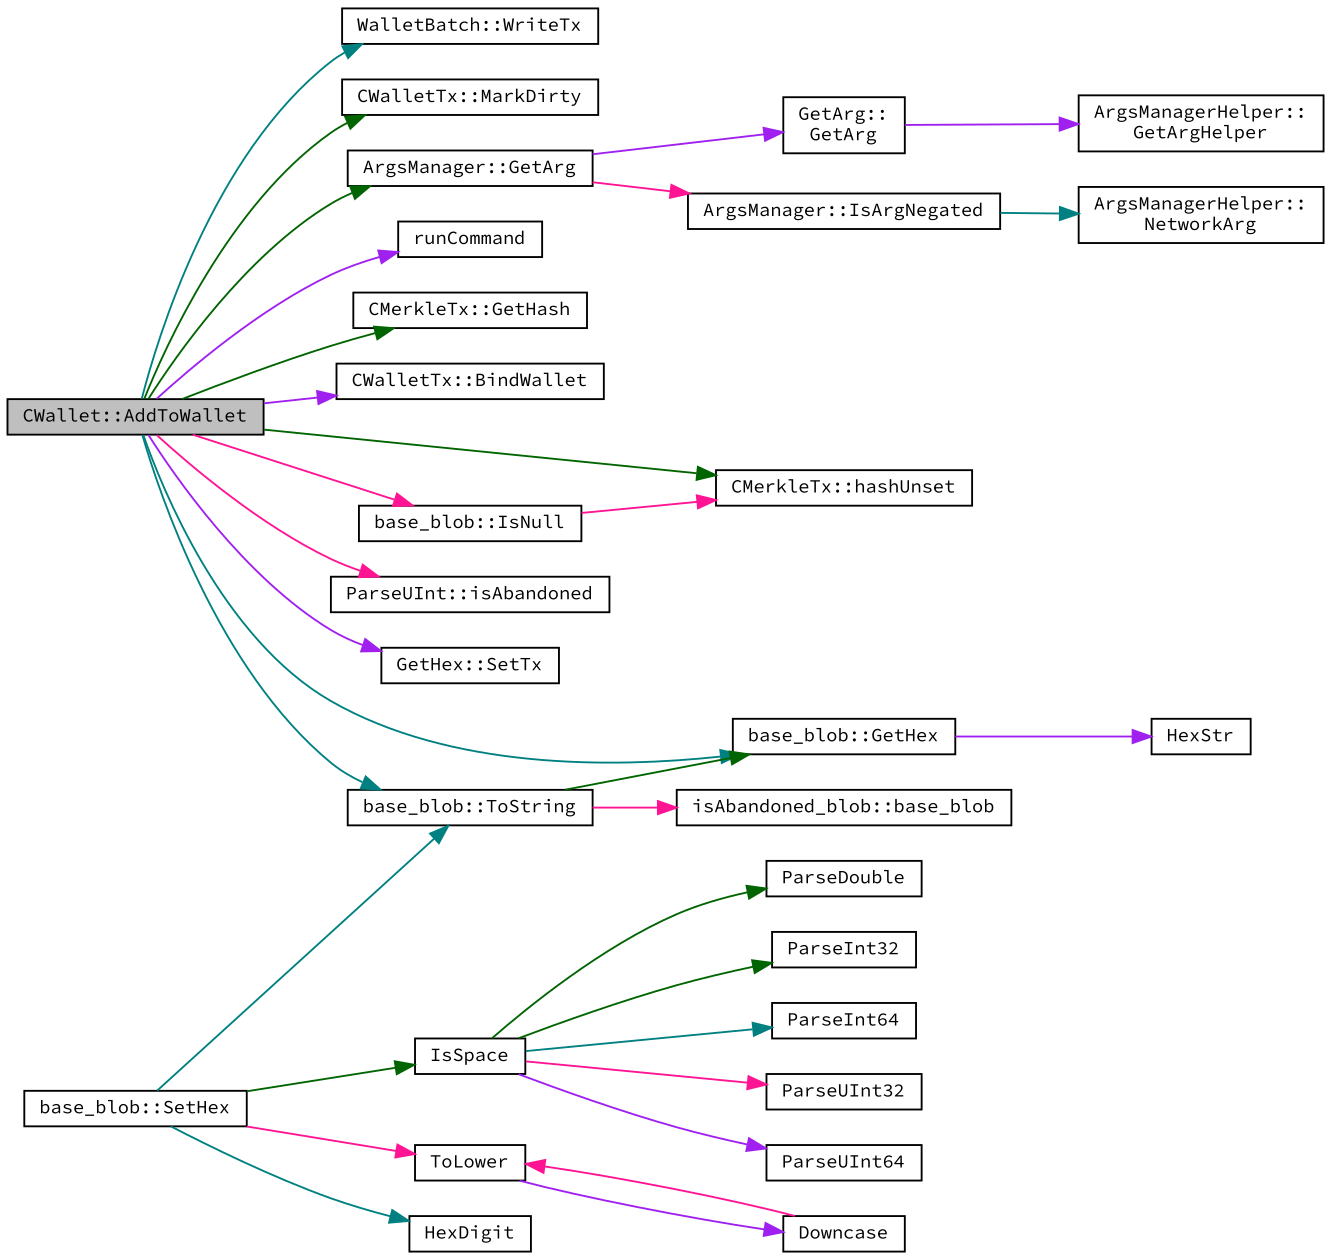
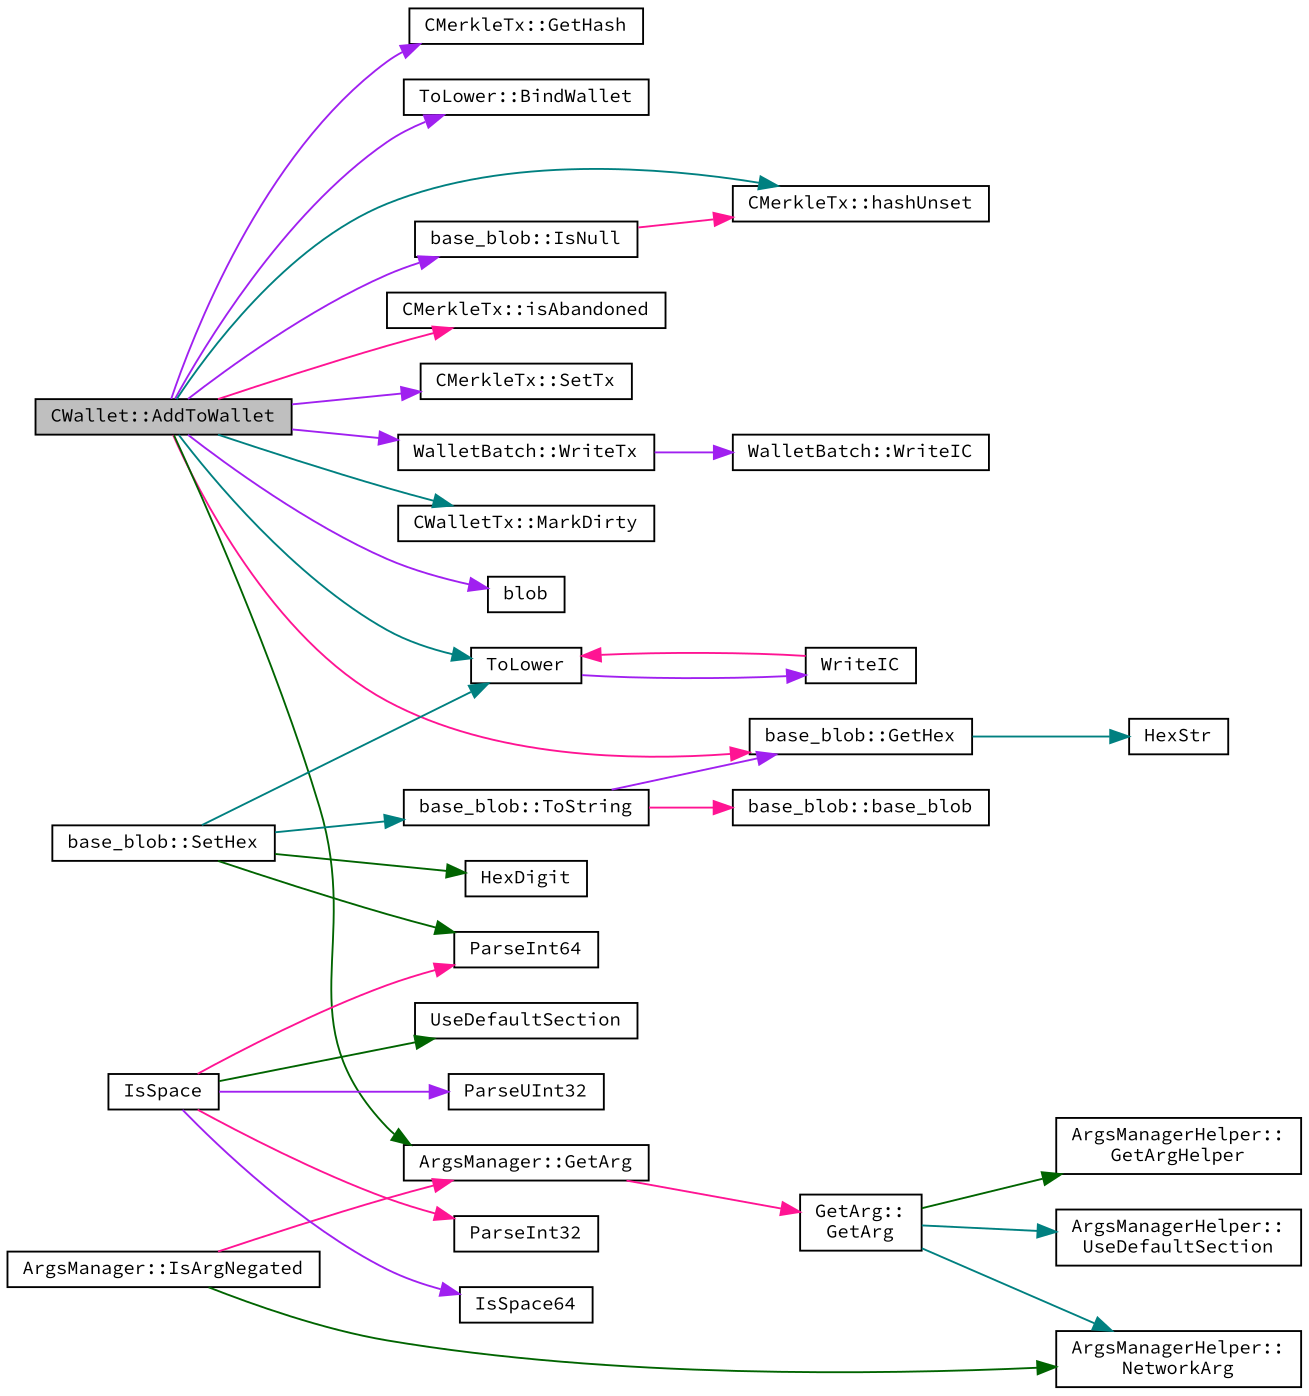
(982, 125) -> (982, 1193)
(678, 144) -> (704, 1195)
(631, 187) -> (325, 1217)
(215, 208) -> (336, 434)
(1030, 213) -> (618, 1365)
(470, 239) -> (526, 594)
(226, 245) -> (326, 469)
(278, 363) -> (261, 207)
(470, 381) -> (526, 97)
(480, 451) -> (428, 190)
none -> (861, 452)
(294, 467) -> (299, 322)
(470, 594) -> (526, 310)
(223, 628) -> (300, 566)
(470, 666) -> (526, 381)
(361, 716) -> (389, 702)
(1044, 737) -> (1041, 737)
(648, 774) -> (684, 774)
(844, 808) -> (861, 808)
(844, 879) -> (526, 1021)
(635, 998) -> (314, 1168)
(639, 1040) -> (314, 1016)
(637, 1072) -> (324, 1092)
(321, 1079) -> (321, 894)
(321, 1139) -> (336, 759)
(844, 1163) -> (526, 1305)
(278, 1177) -> (361, 862)
(844, 1234) -> (861, 666)
none -> (1179, 1238)
none -> (1008, 1286)
